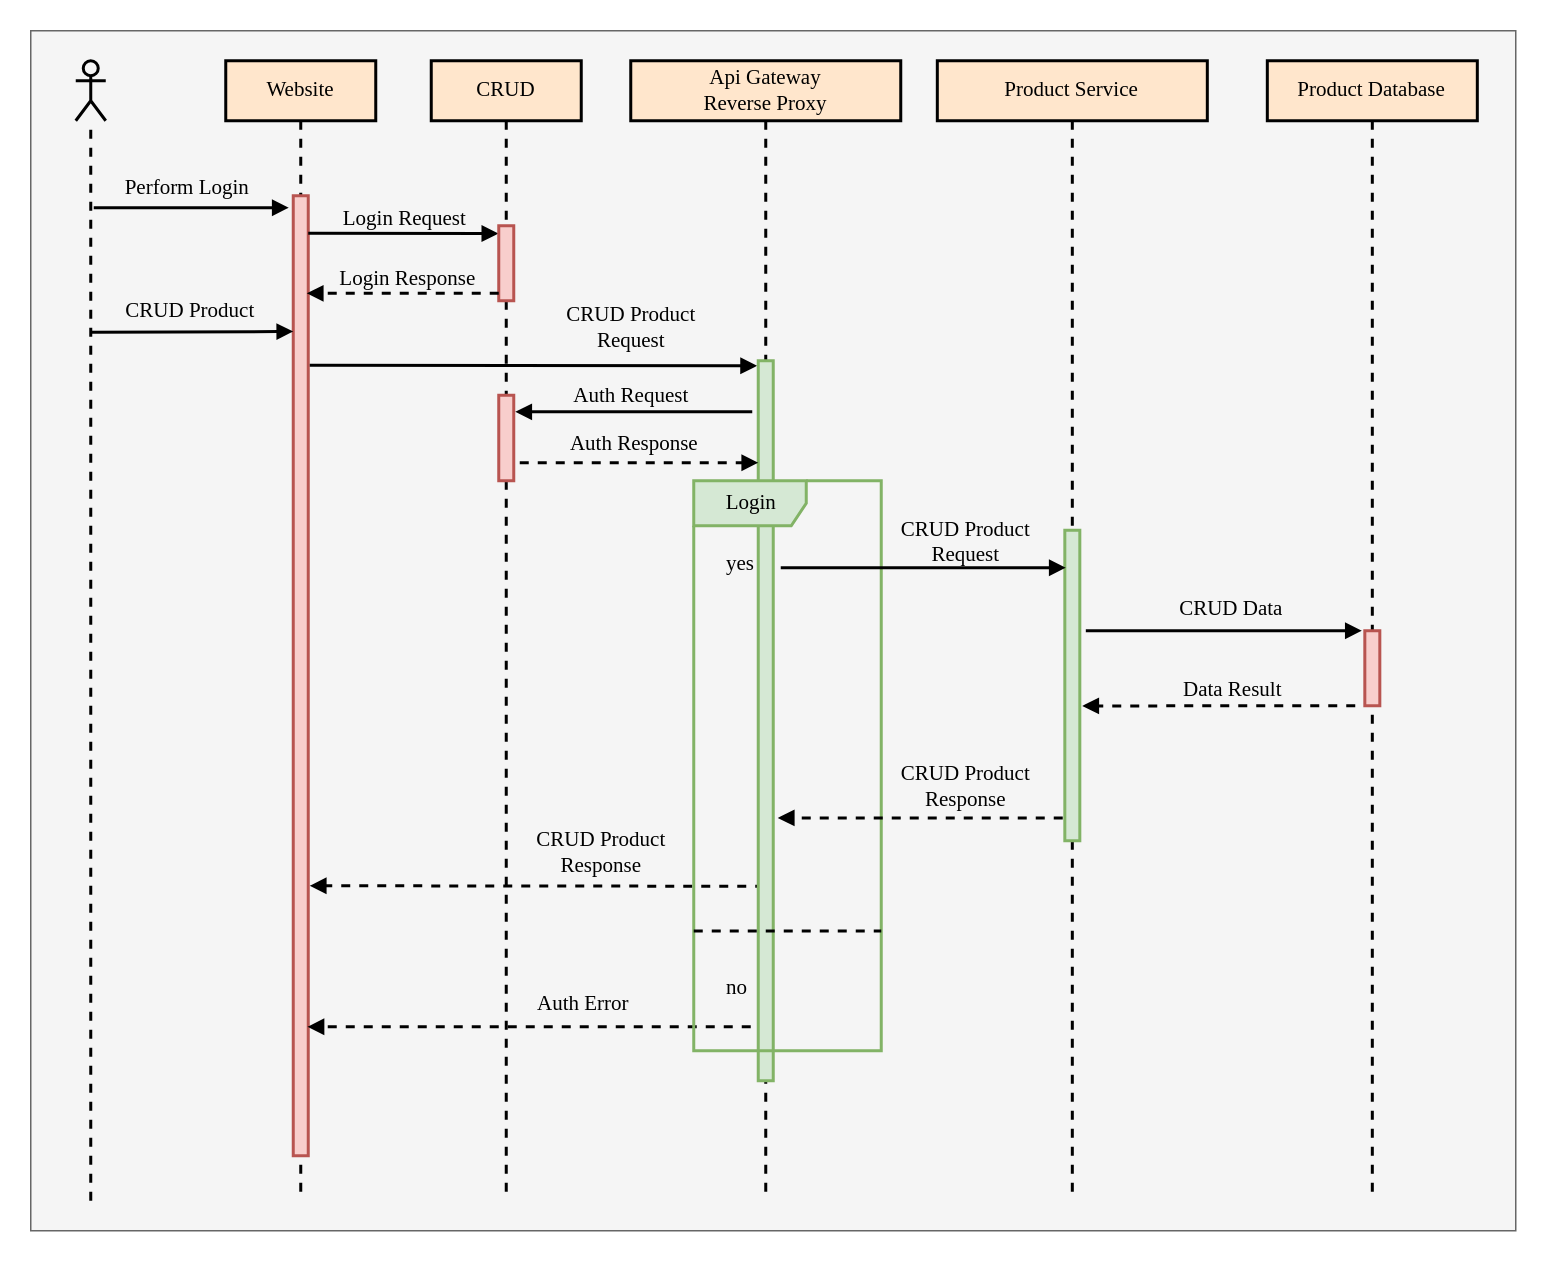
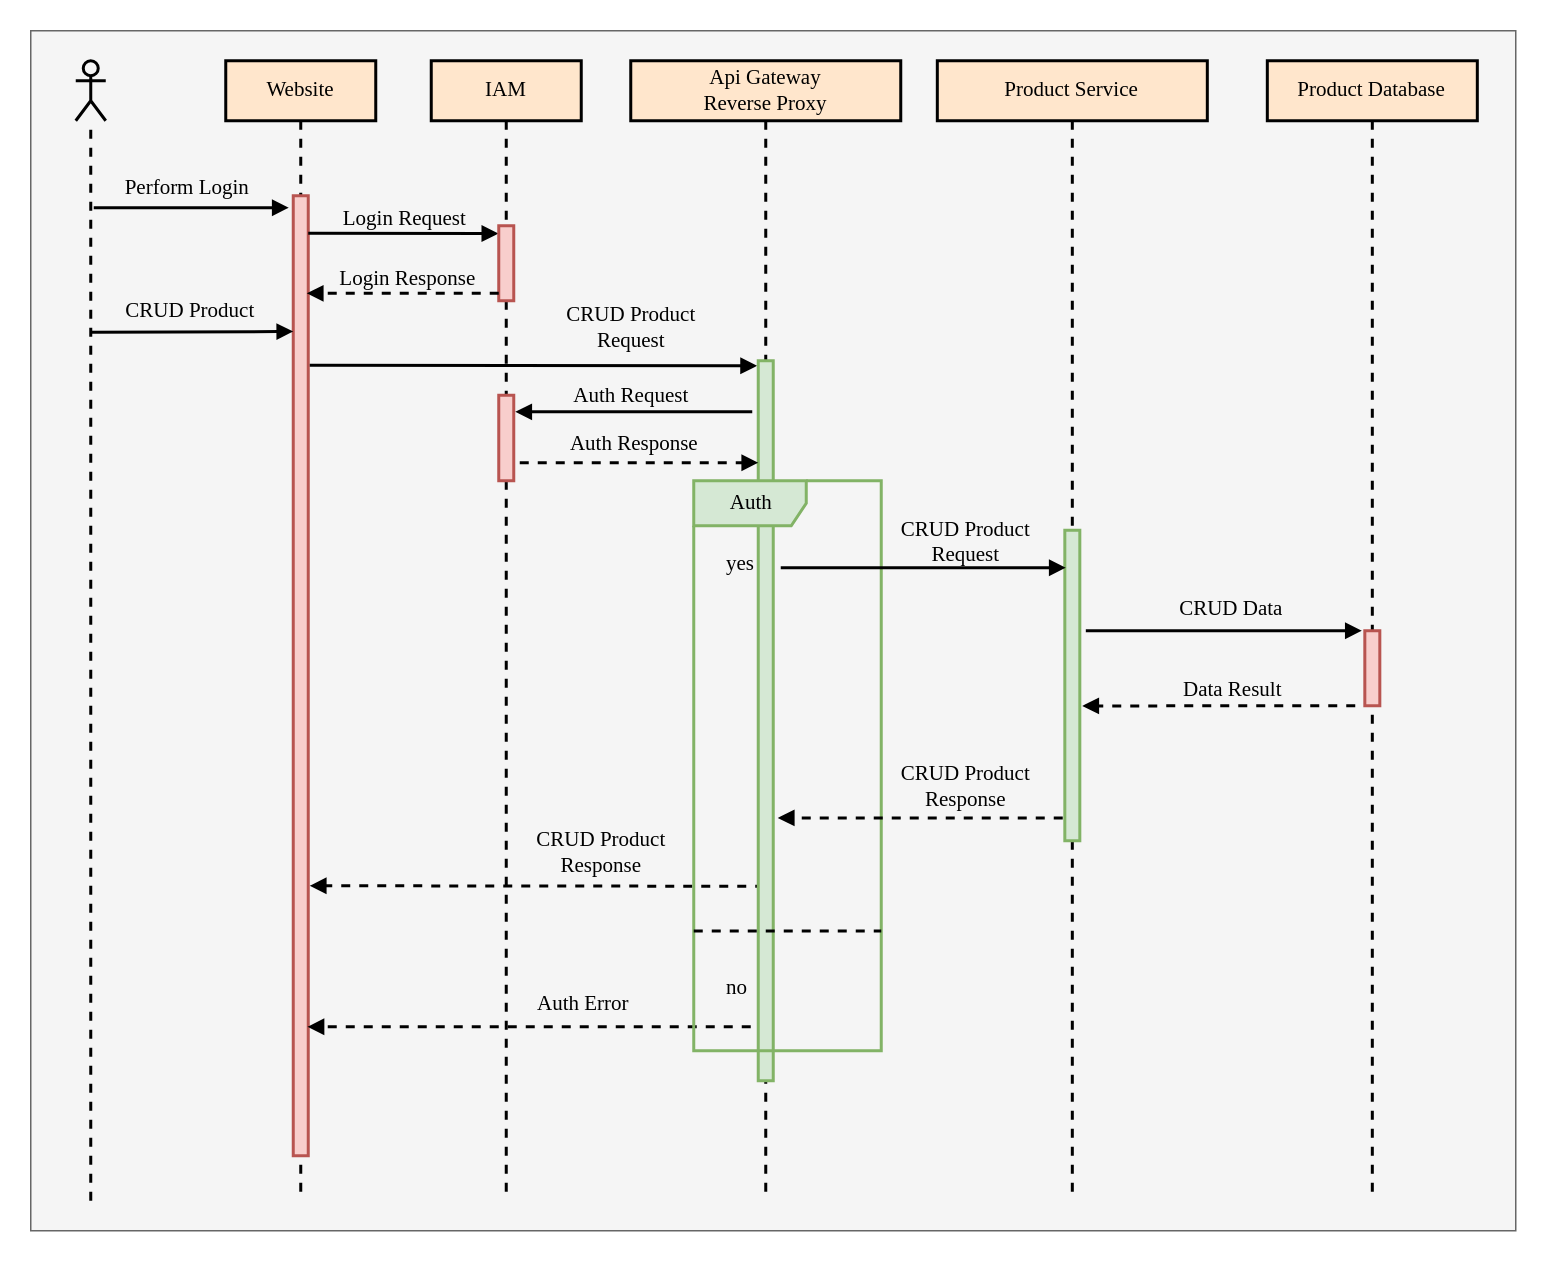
(506, 91) -> (506, 91)
(752, 503) -> (752, 503)
